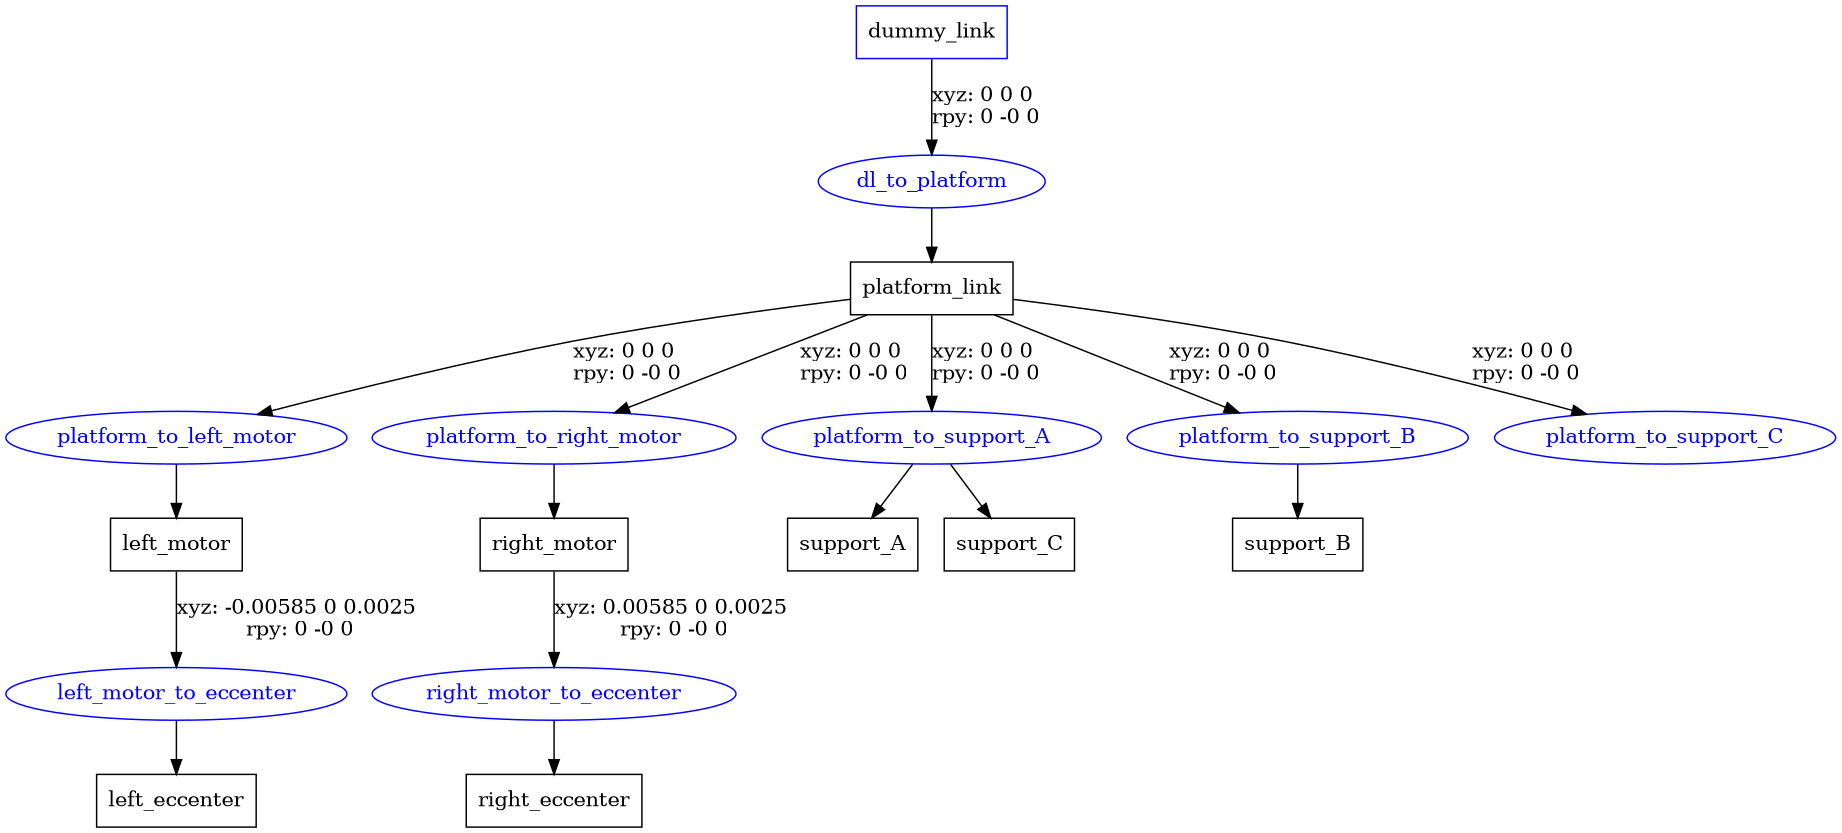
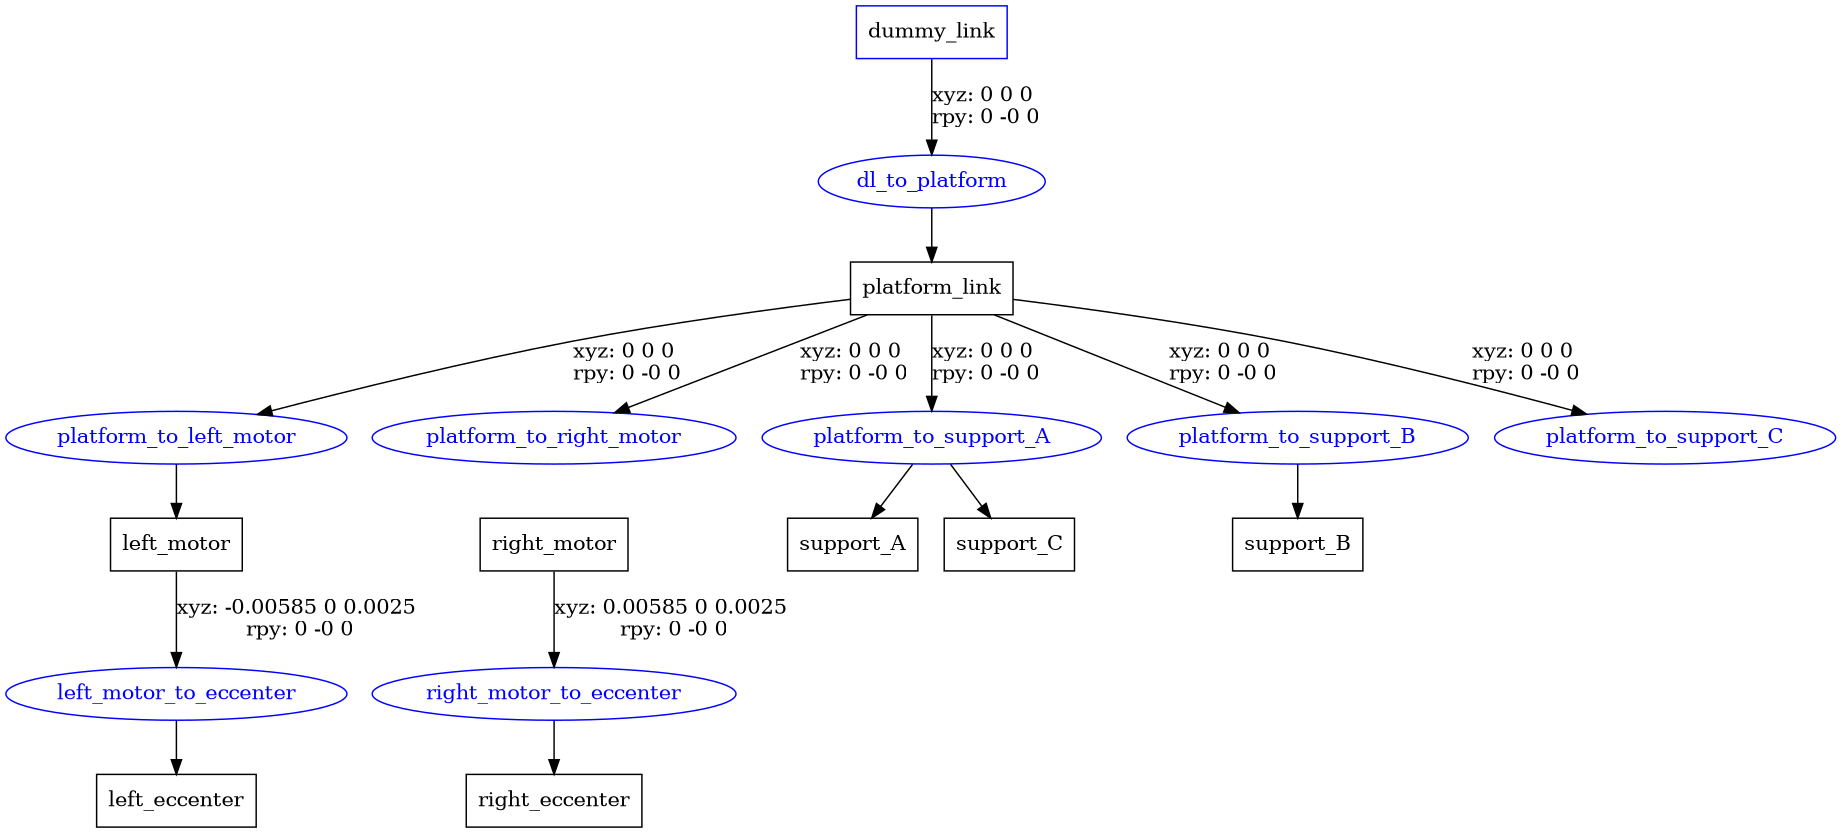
(554, 484) -> none
